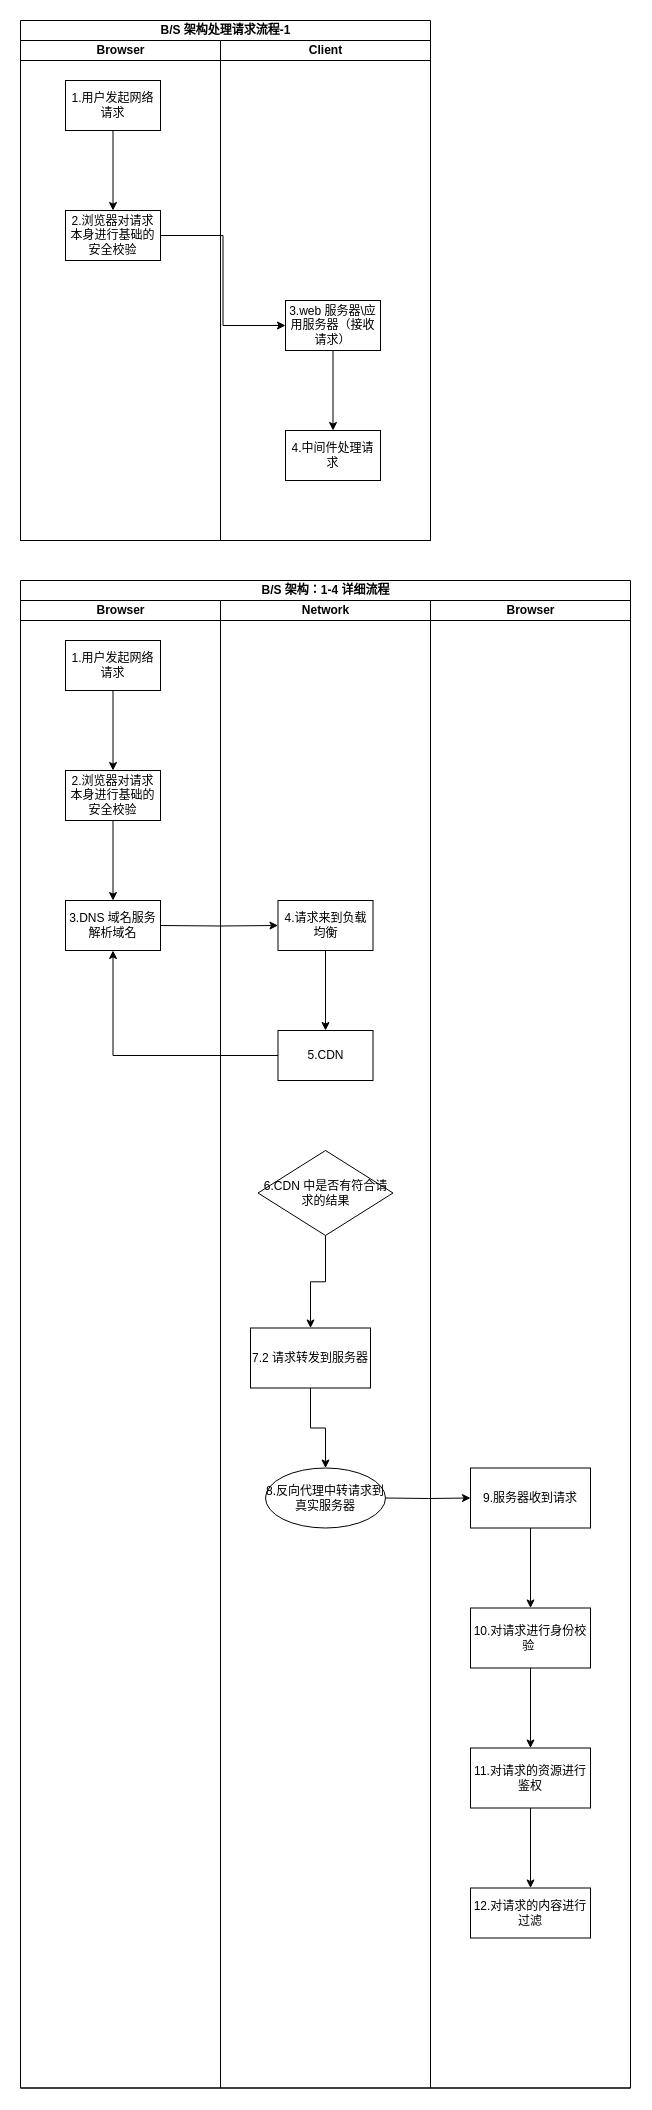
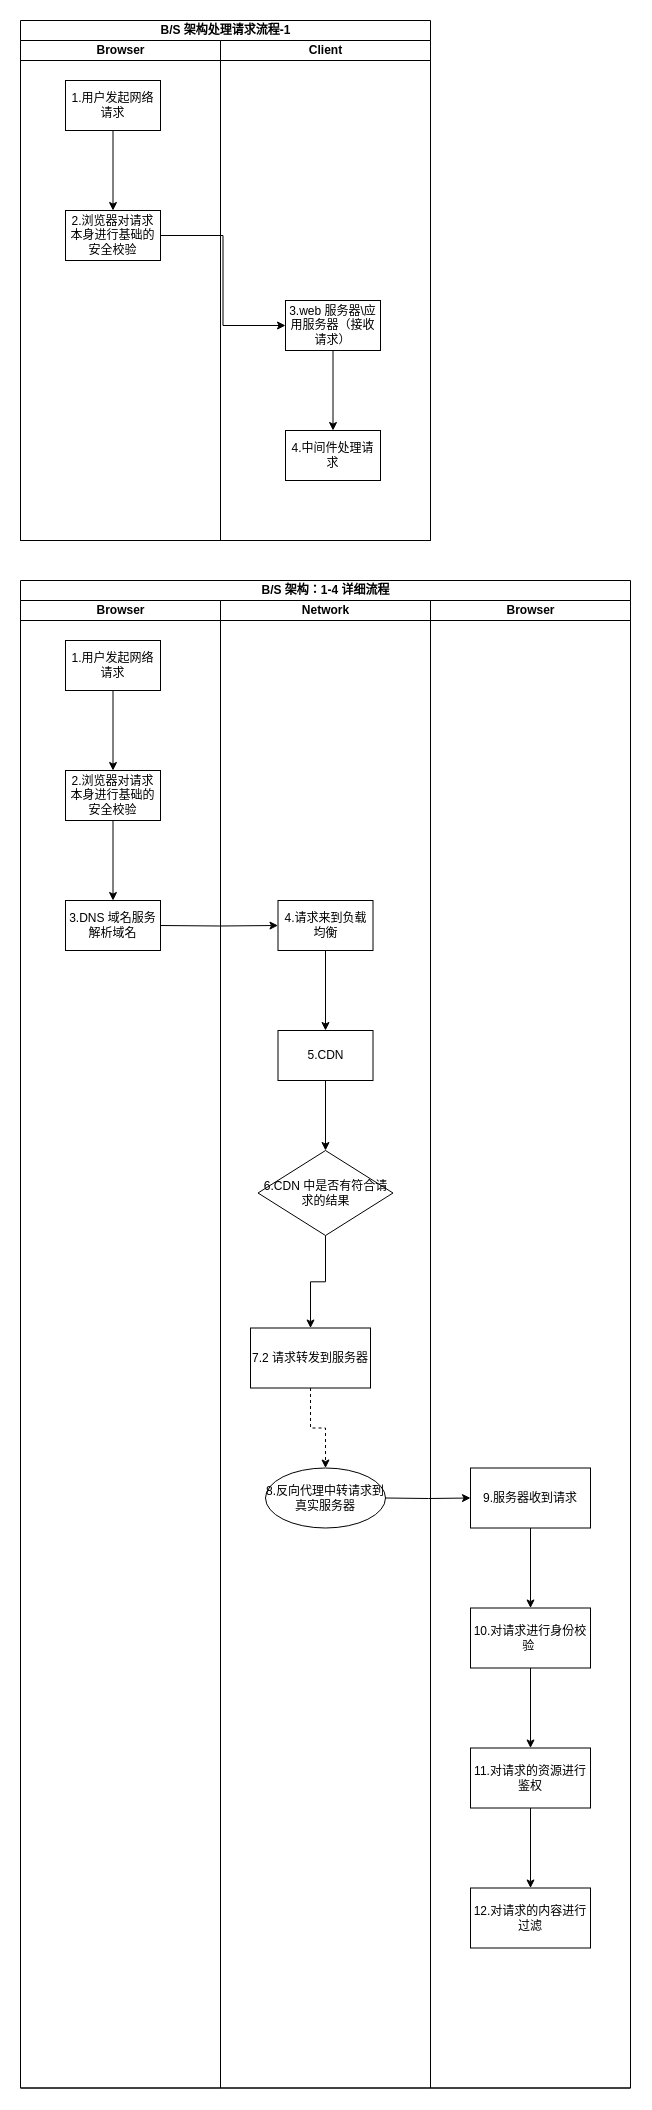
(147, 1056) -> (326, 1112)
(315, 1428) -> (315, 1428)
(531, 1913) -> (531, 1918)
